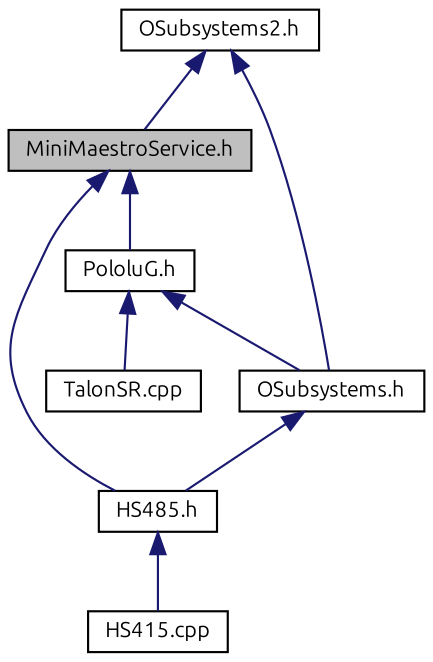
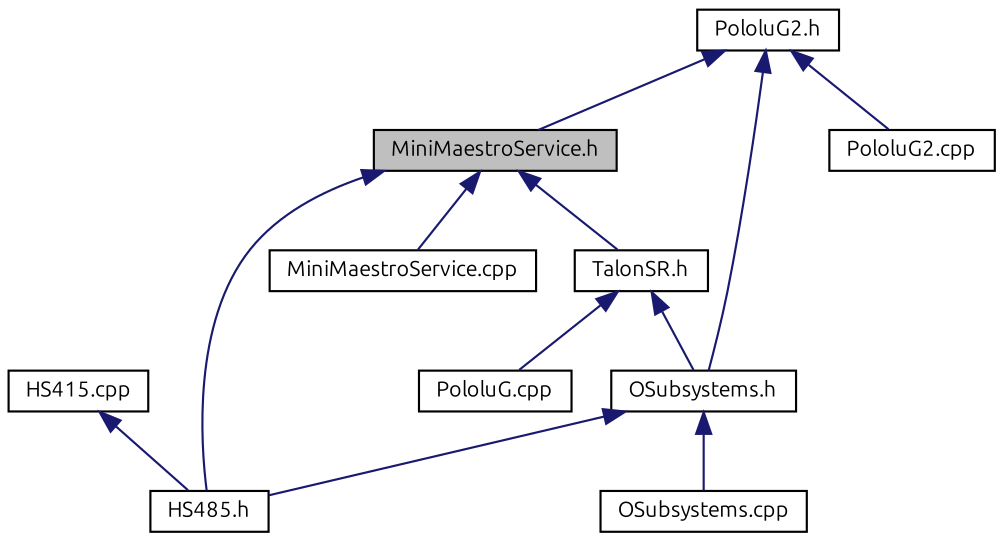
(220, 30) -> (768, 30)
none -> (912, 150)
(130, 271) -> (641, 271)
none -> (403, 271)
(124, 391) -> (495, 391)
none -> (704, 511)
(158, 583) -> (152, 458)
